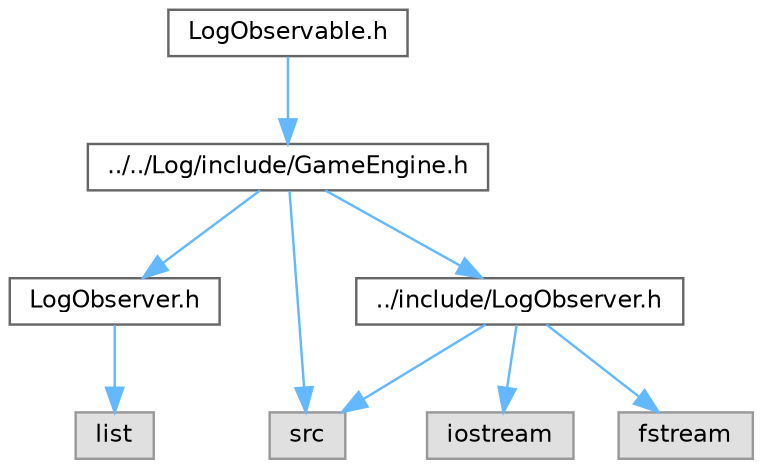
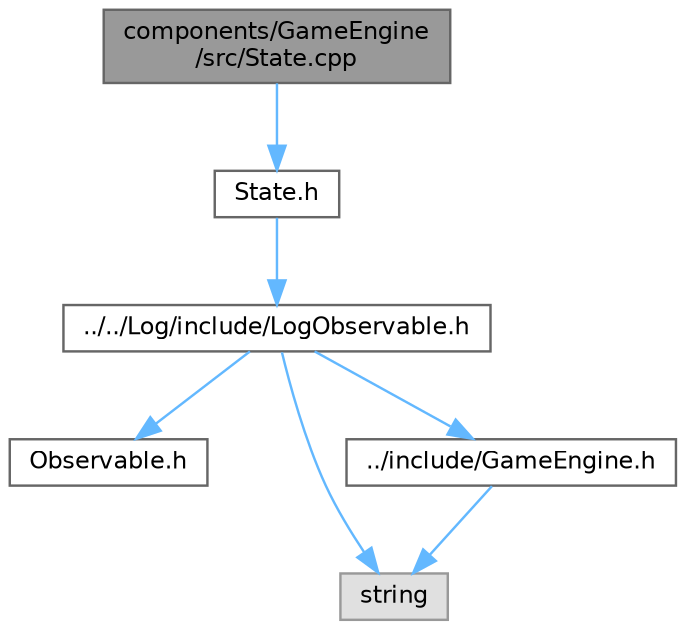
(288, 33) -> (277, 194)
none -> (277, 46)
(288, 167) -> (277, 328)
(115, 301) -> (109, 462)
(520, 301) -> (511, 462)
(115, 436) -> none
(307, 436) -> (394, 597)
(500, 436) -> none
(686, 436) -> none
